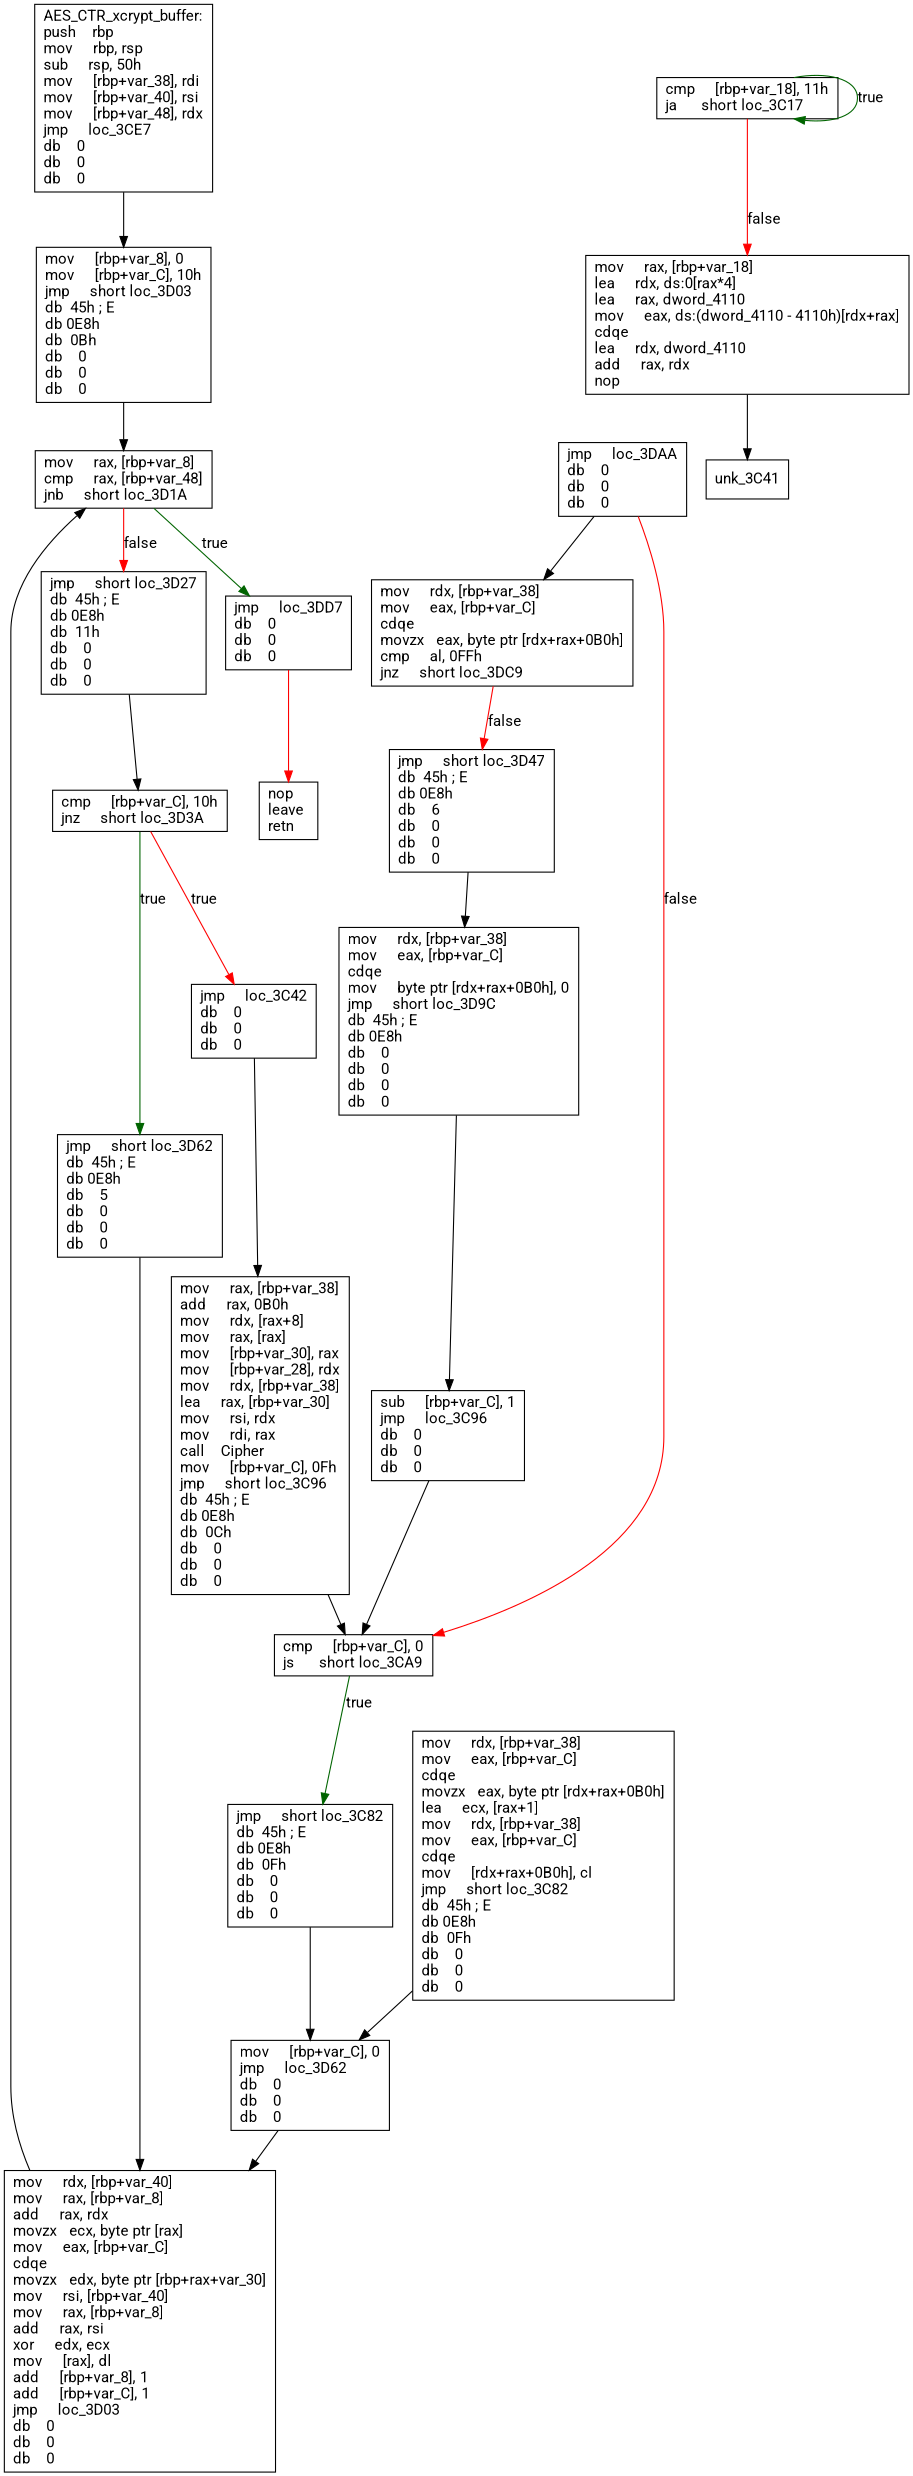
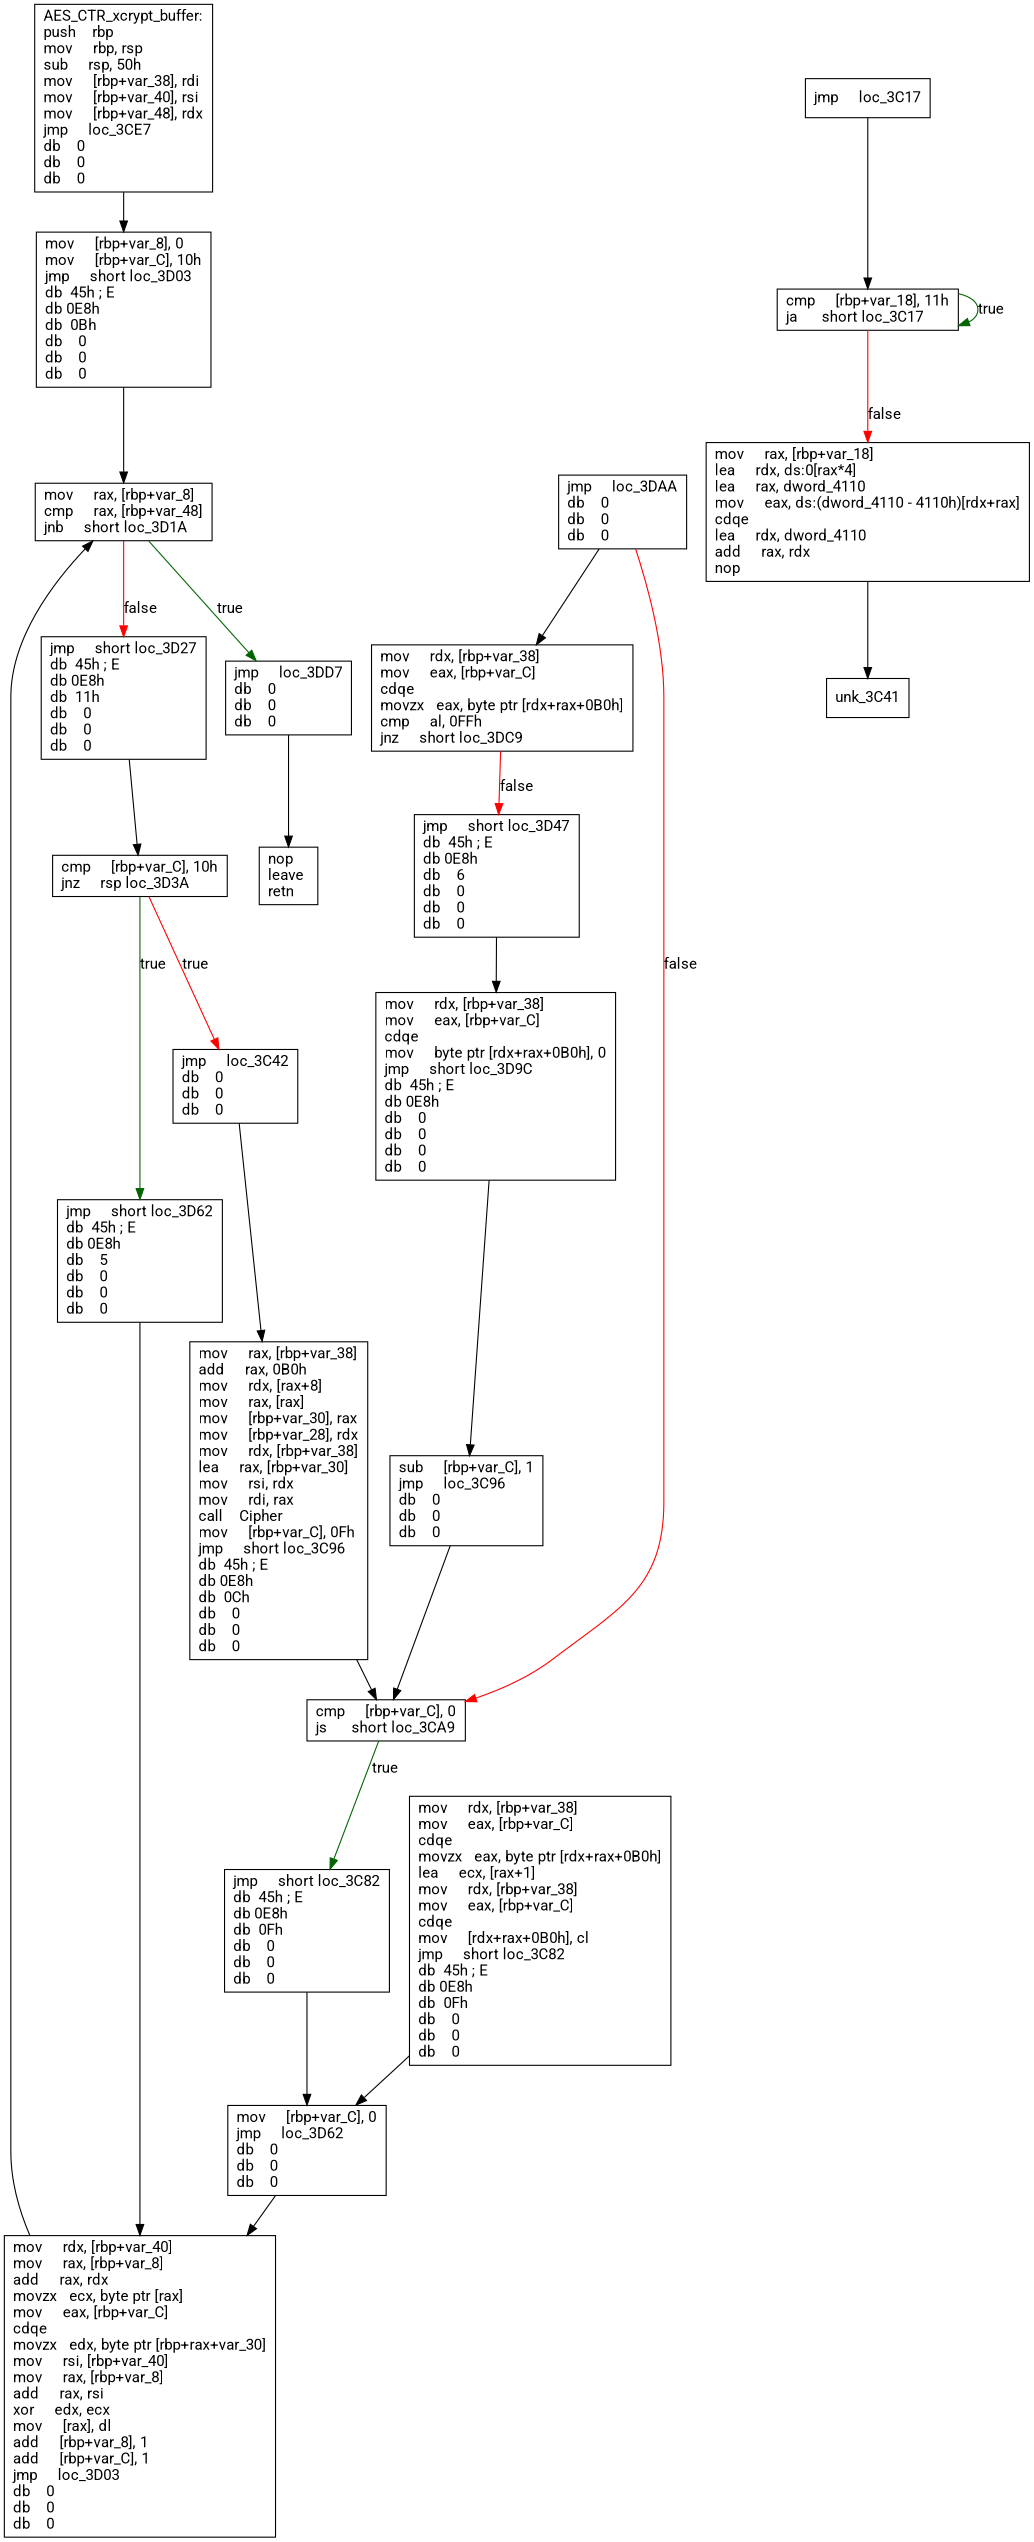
none -> (868, 98)
(289, 720) -> (289, 786)
(140, 811) -> (140, 876)
